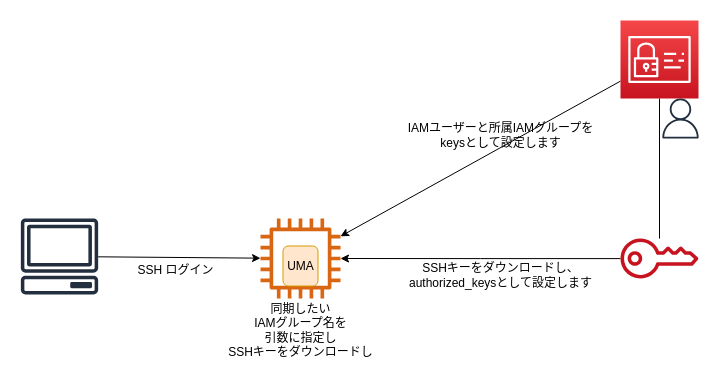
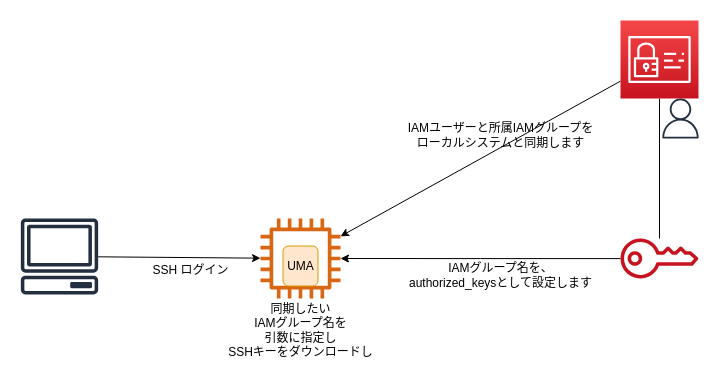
(501, 136) -> (501, 136)
(176, 271) -> (191, 271)
(501, 276) -> (501, 276)
